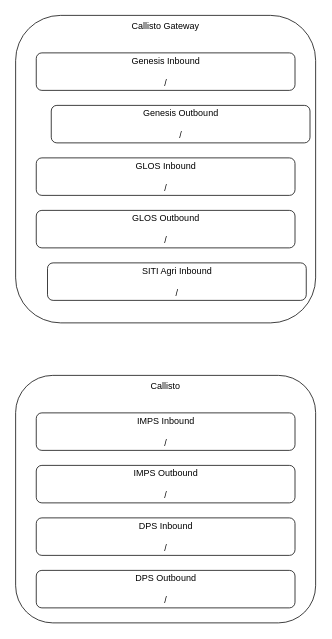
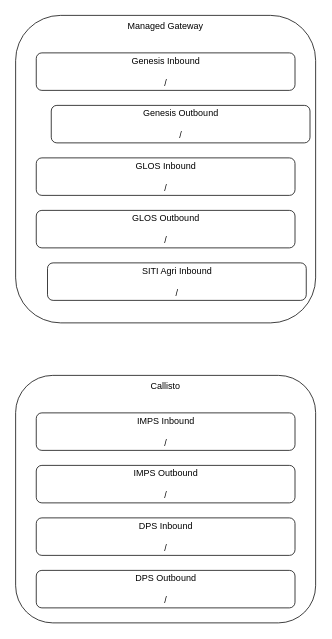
(165, 26) -> (165, 26)
